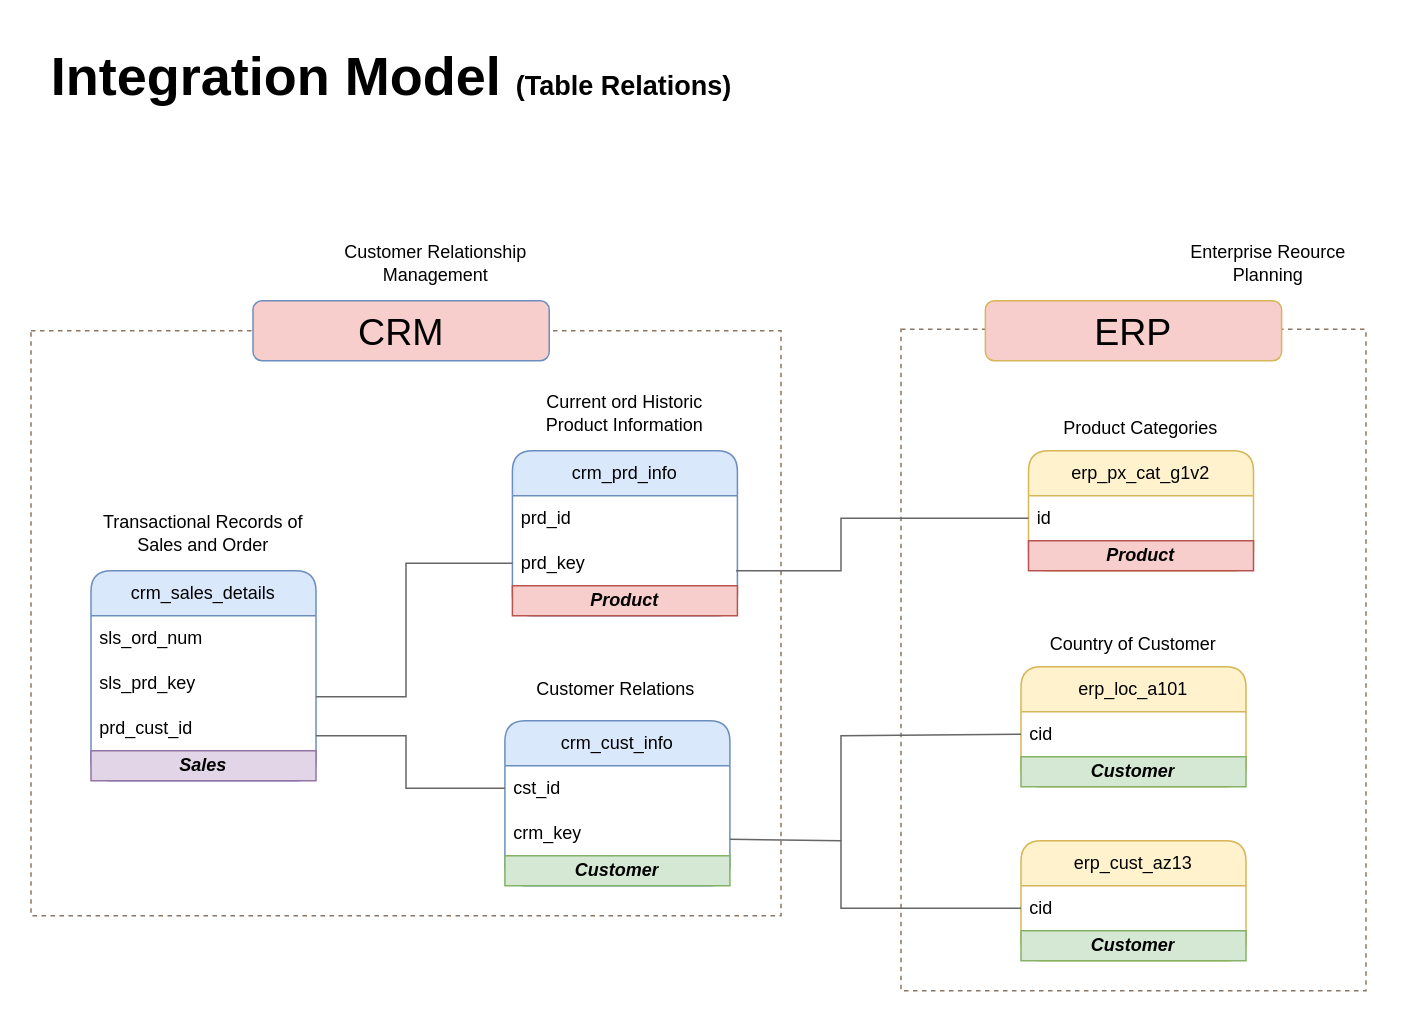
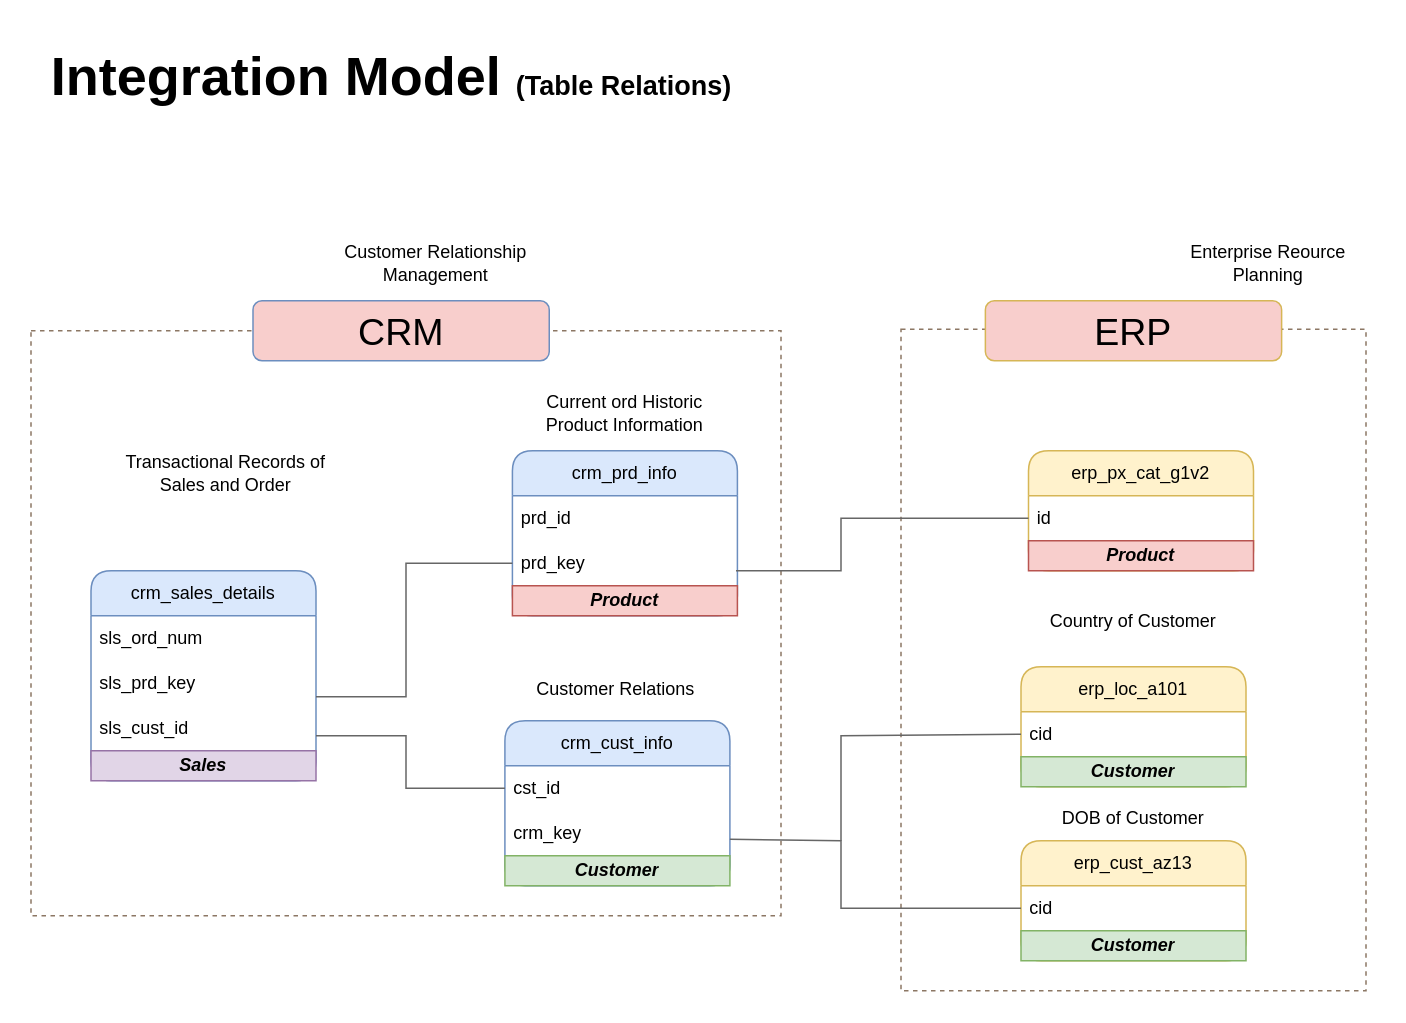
(1141, 428) -> none
(203, 533) -> (226, 473)
(1133, 644) -> (1133, 622)
(153, 728) -> (151, 728)
none -> (1133, 818)
